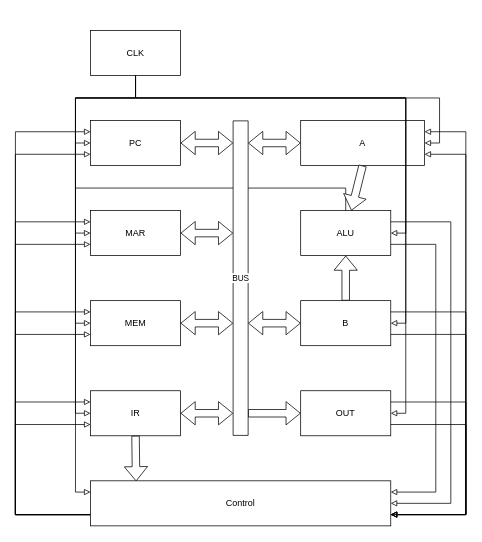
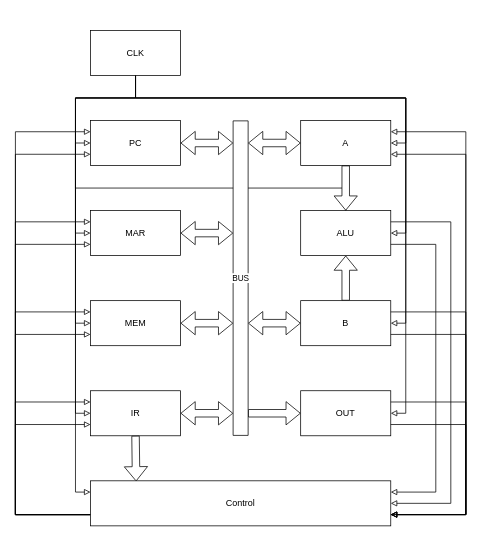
(362, 143) -> (345, 143)
